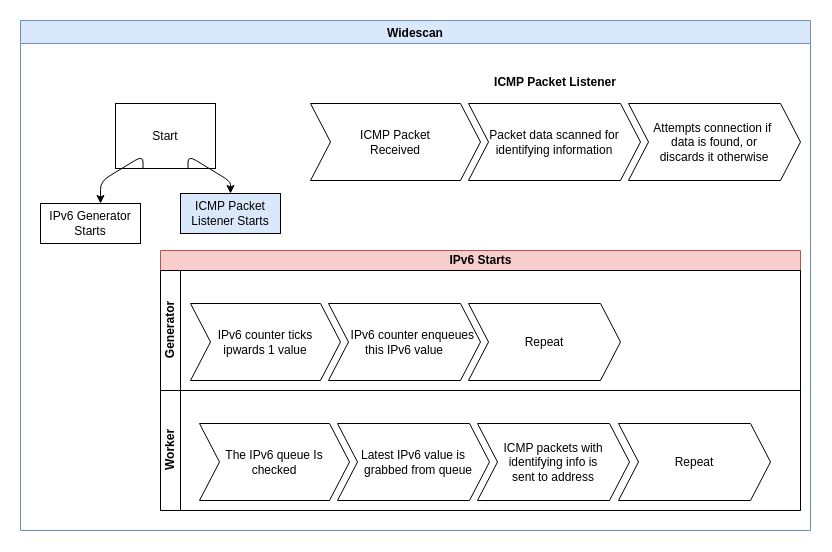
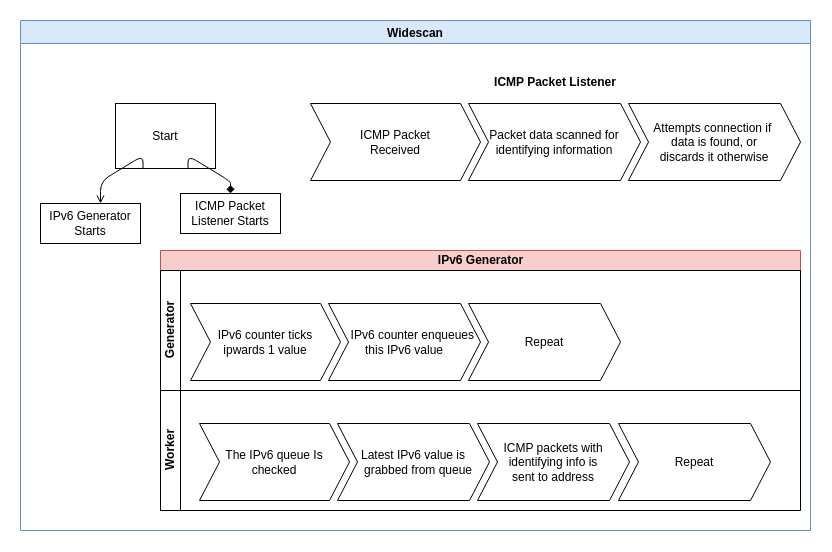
(231, 184) -> (231, 185)
(101, 186) -> (101, 194)
(231, 214) -> (231, 214)
(481, 261) -> (481, 261)
